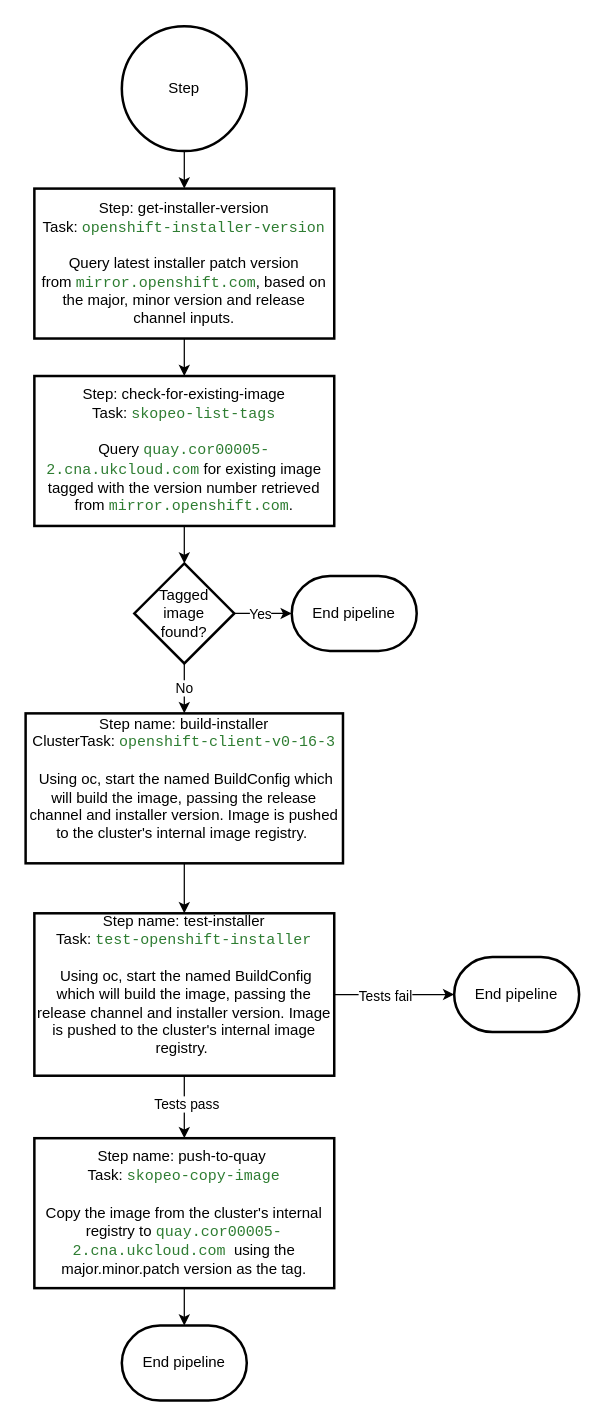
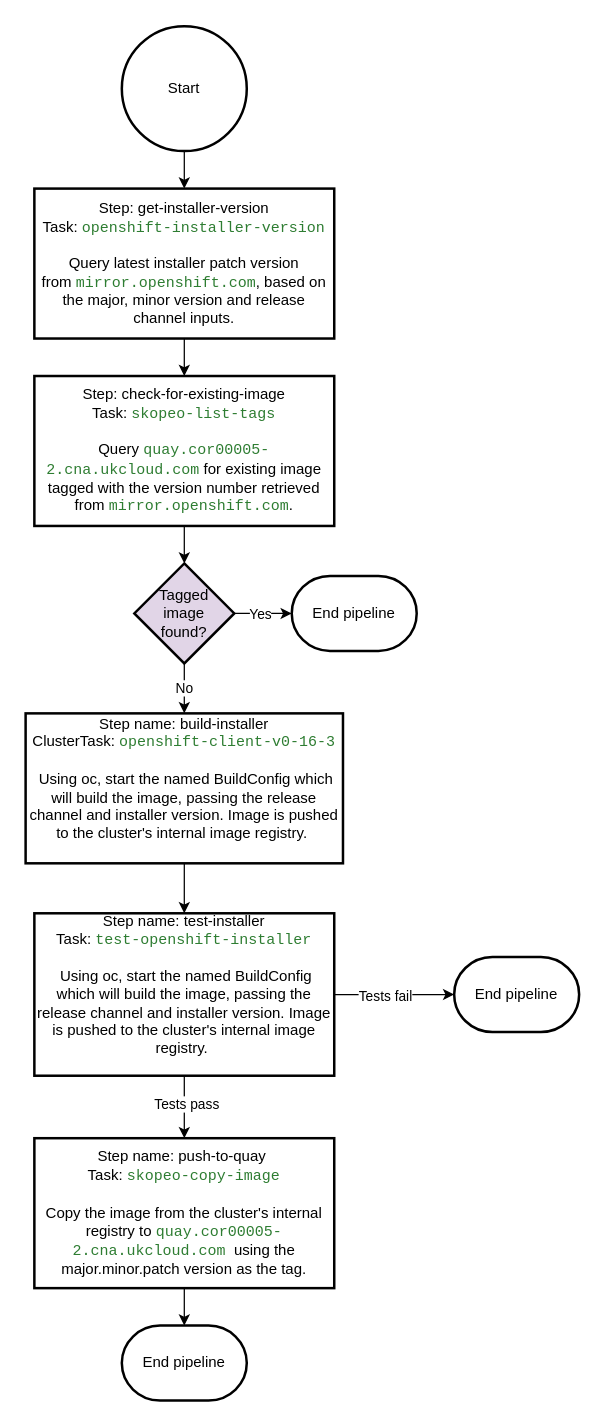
(184, 88) -> (184, 88)
(184, 613) -> (184, 613)
